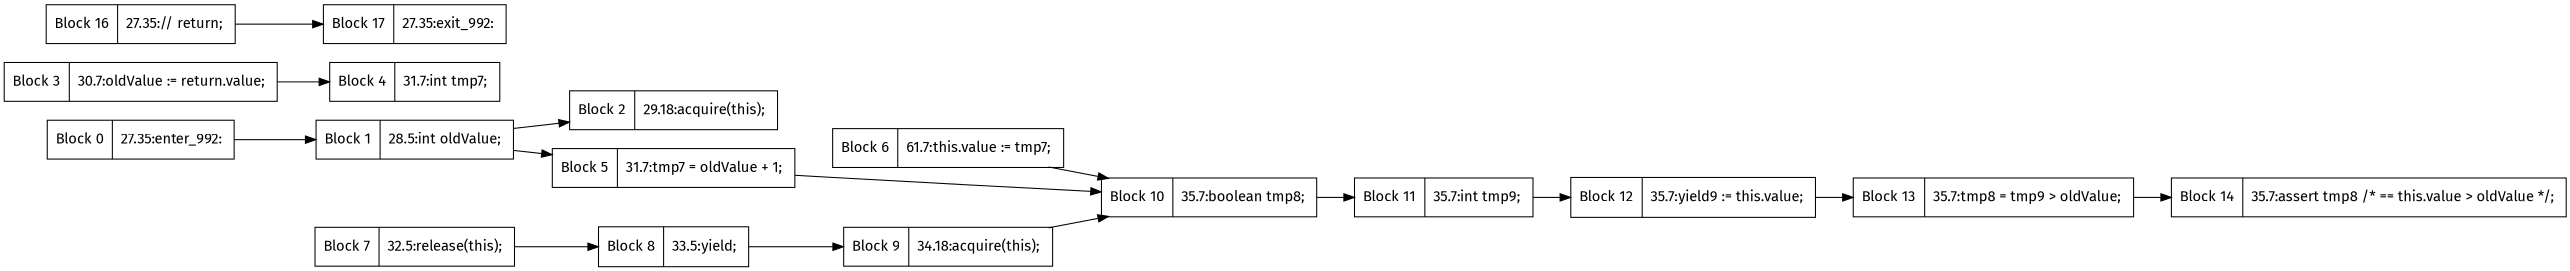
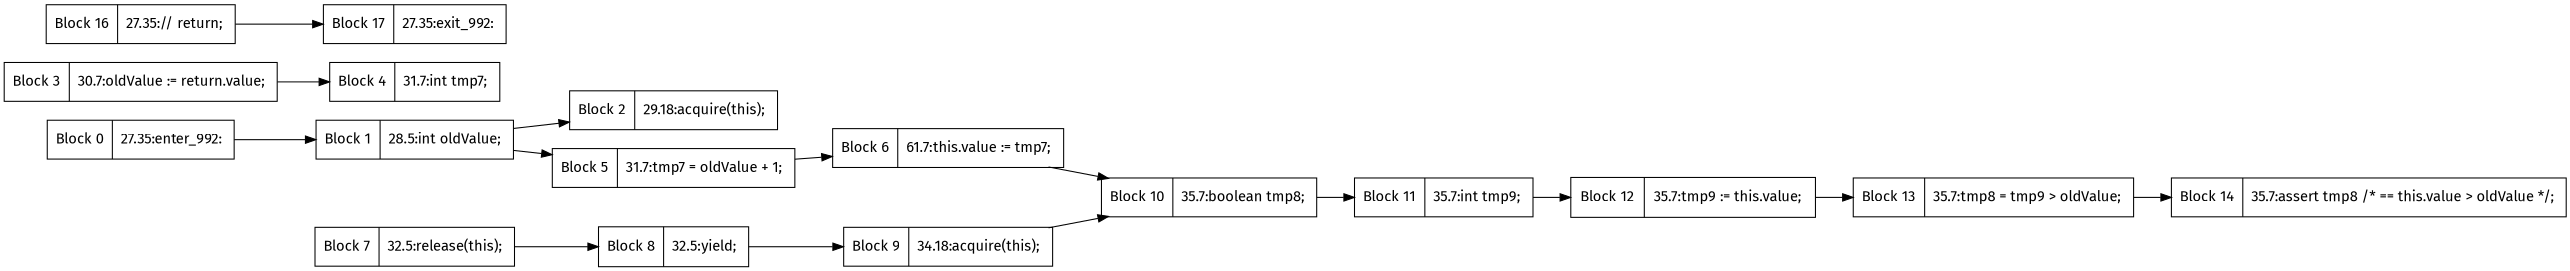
(943, 184) -> (808, 158)
(1729, 197) -> (1730, 197)
(706, 246) -> (706, 246)
